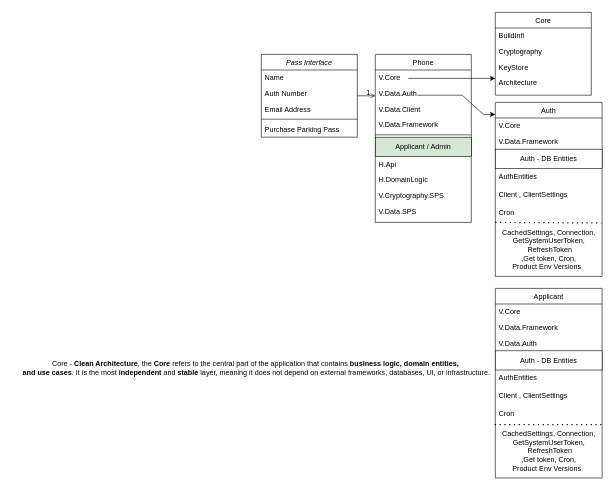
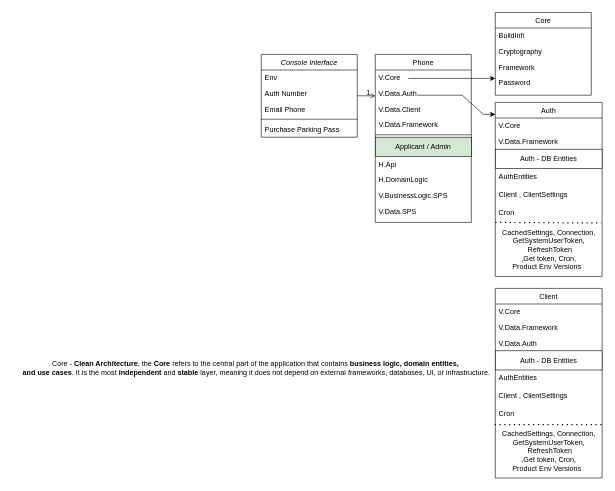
(309, 62) -> (309, 62)
(515, 67) -> (517, 67)
(273, 78) -> (271, 78)
(522, 83) -> (515, 83)
(288, 109) -> (284, 109)
(413, 196) -> (413, 196)
(548, 296) -> (548, 296)
